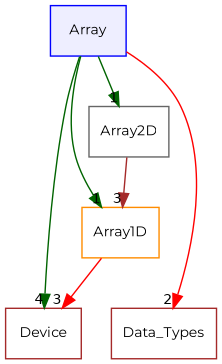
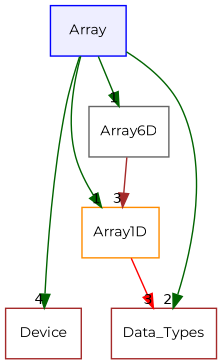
(129, 132) -> (129, 132)
(195, 161) -> (195, 161)
(86, 278) -> (139, 277)
